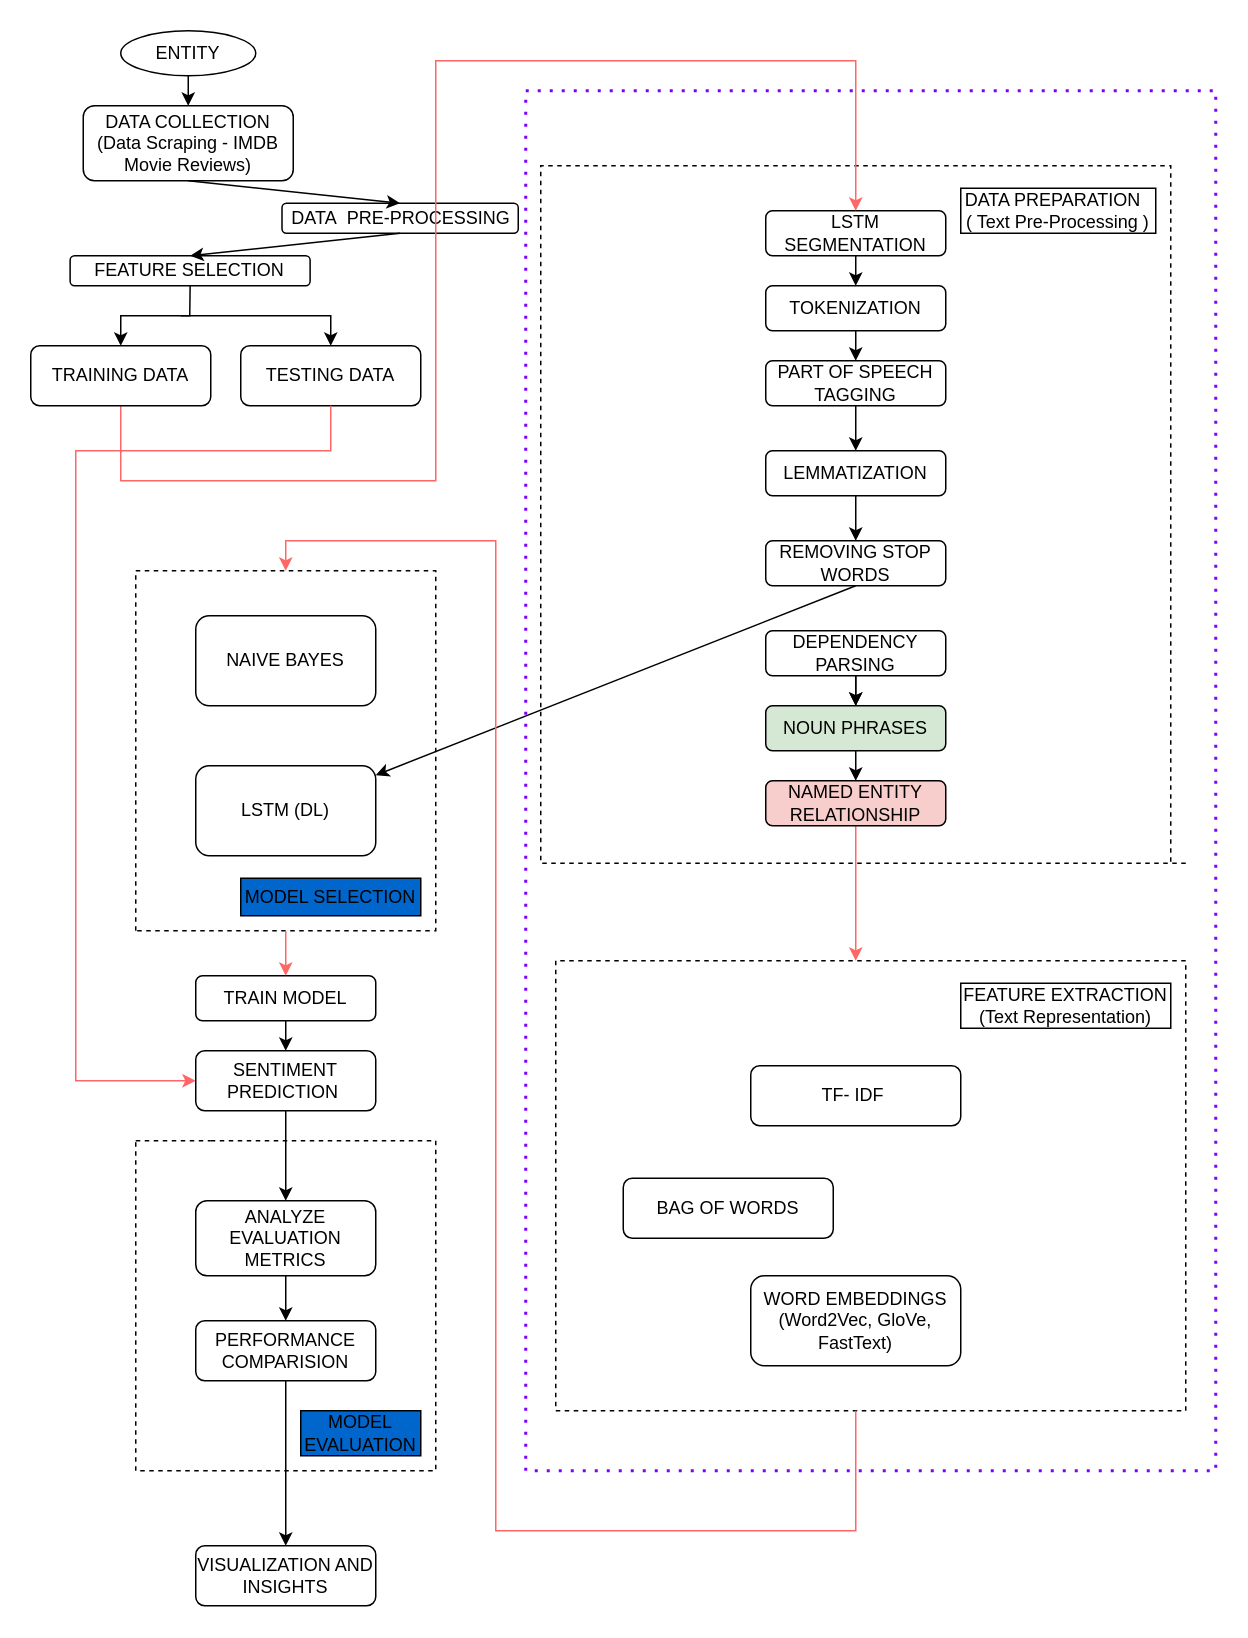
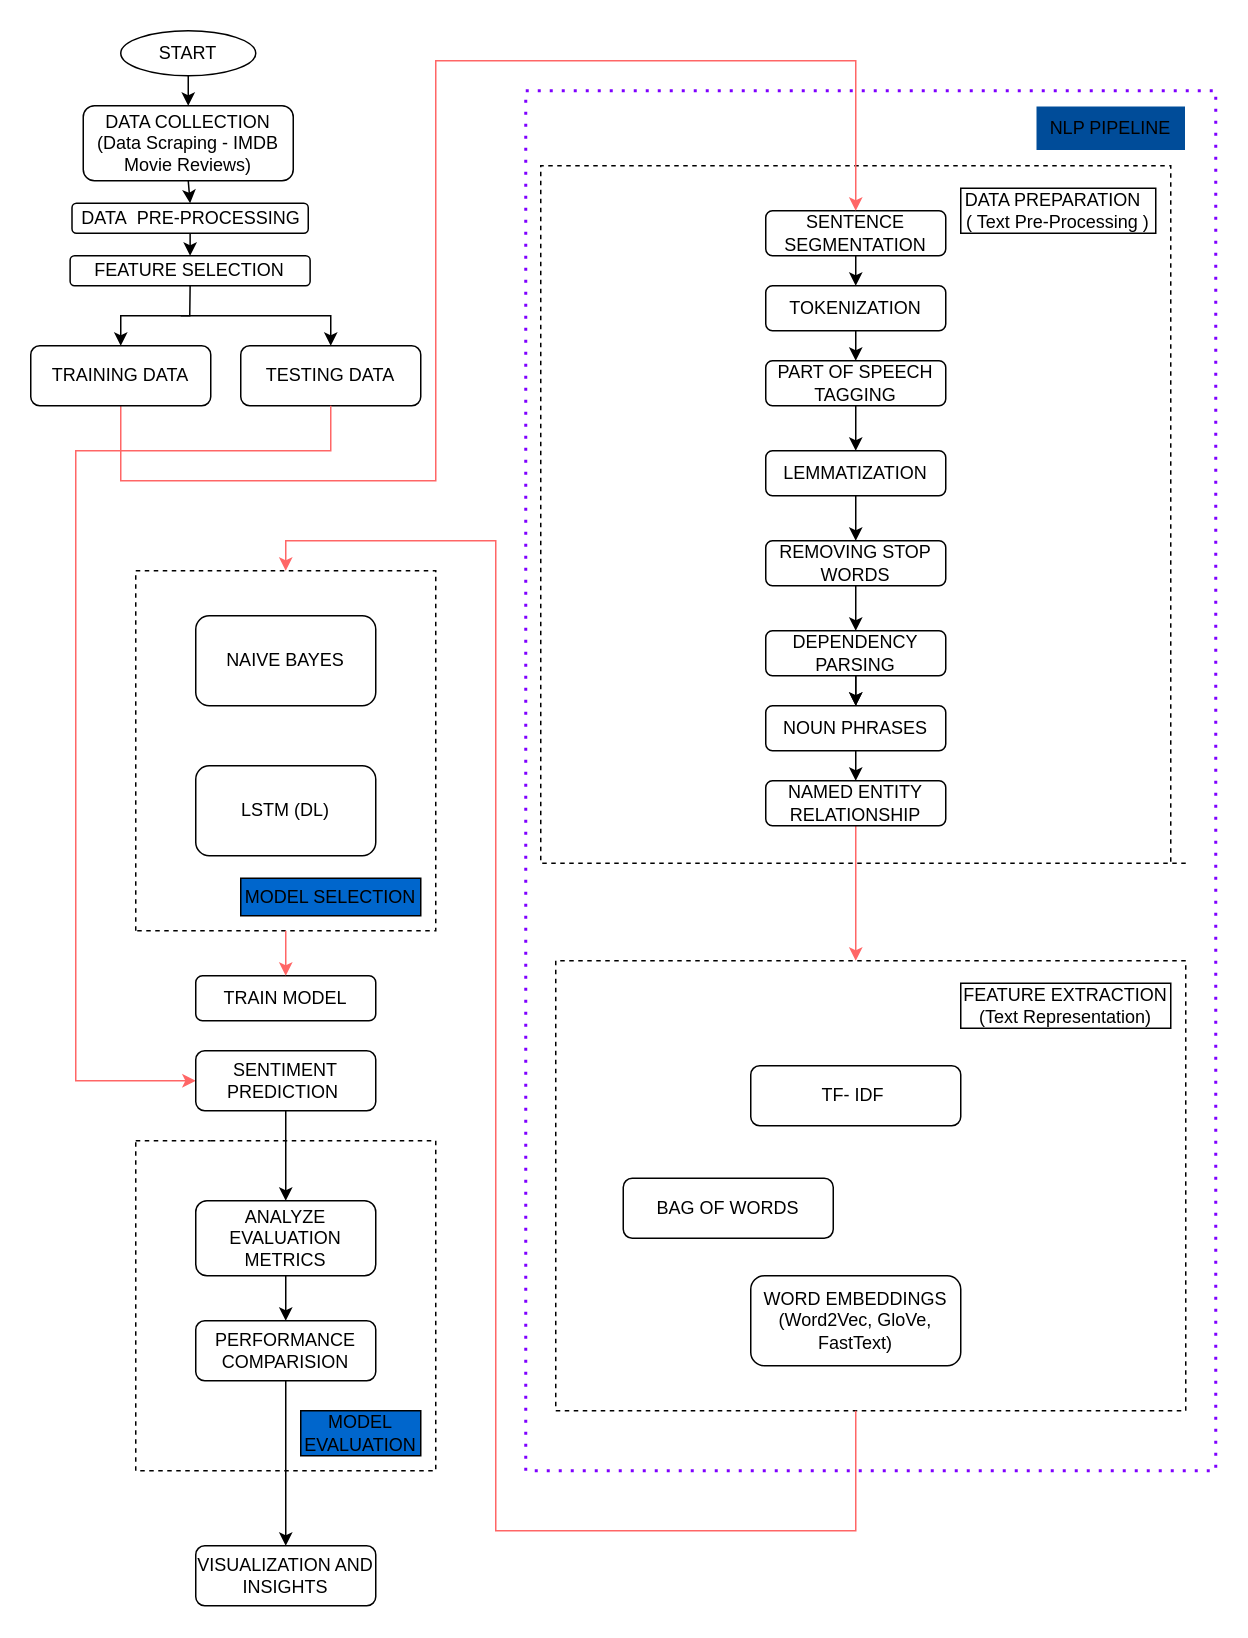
(188, 53) -> (188, 53)
none -> (1111, 128)
(400, 218) -> (190, 218)
(856, 233) -> (856, 233)
(620, 679) -> (856, 603)
(856, 728) -> (856, 728)
(856, 803) -> (856, 803)
(286, 1031) -> none
